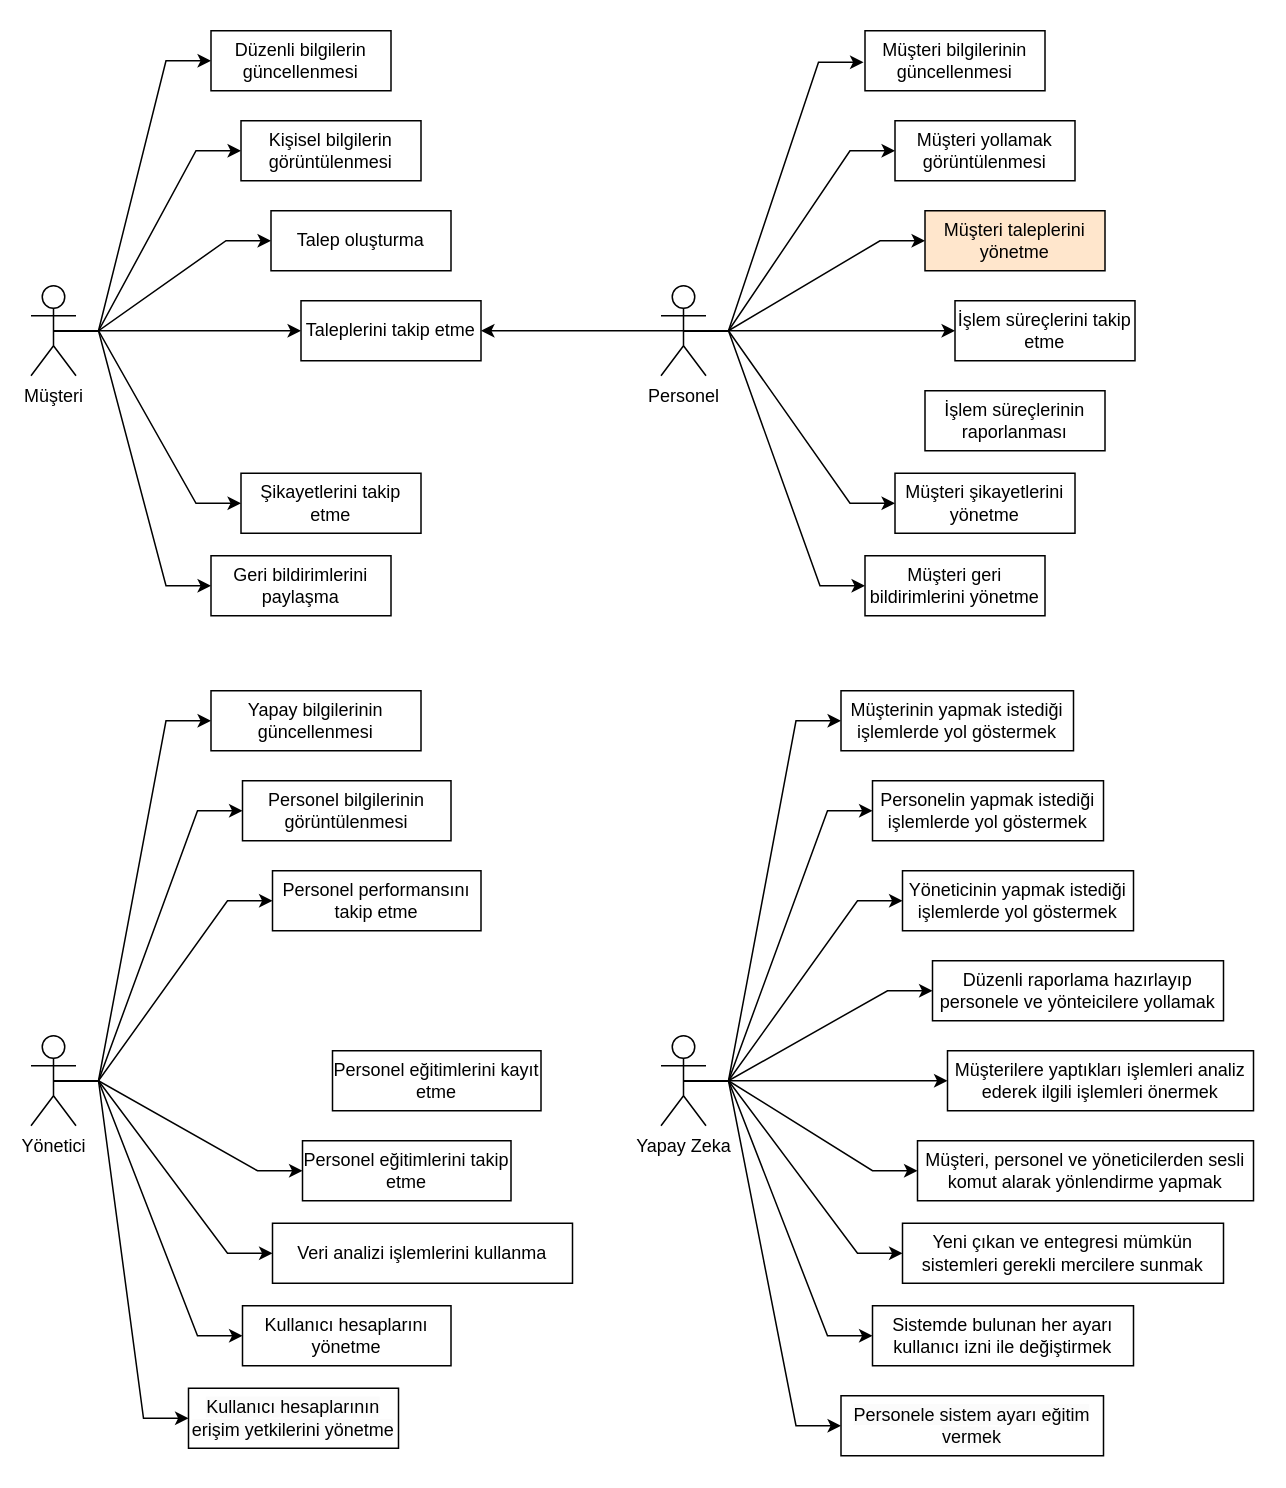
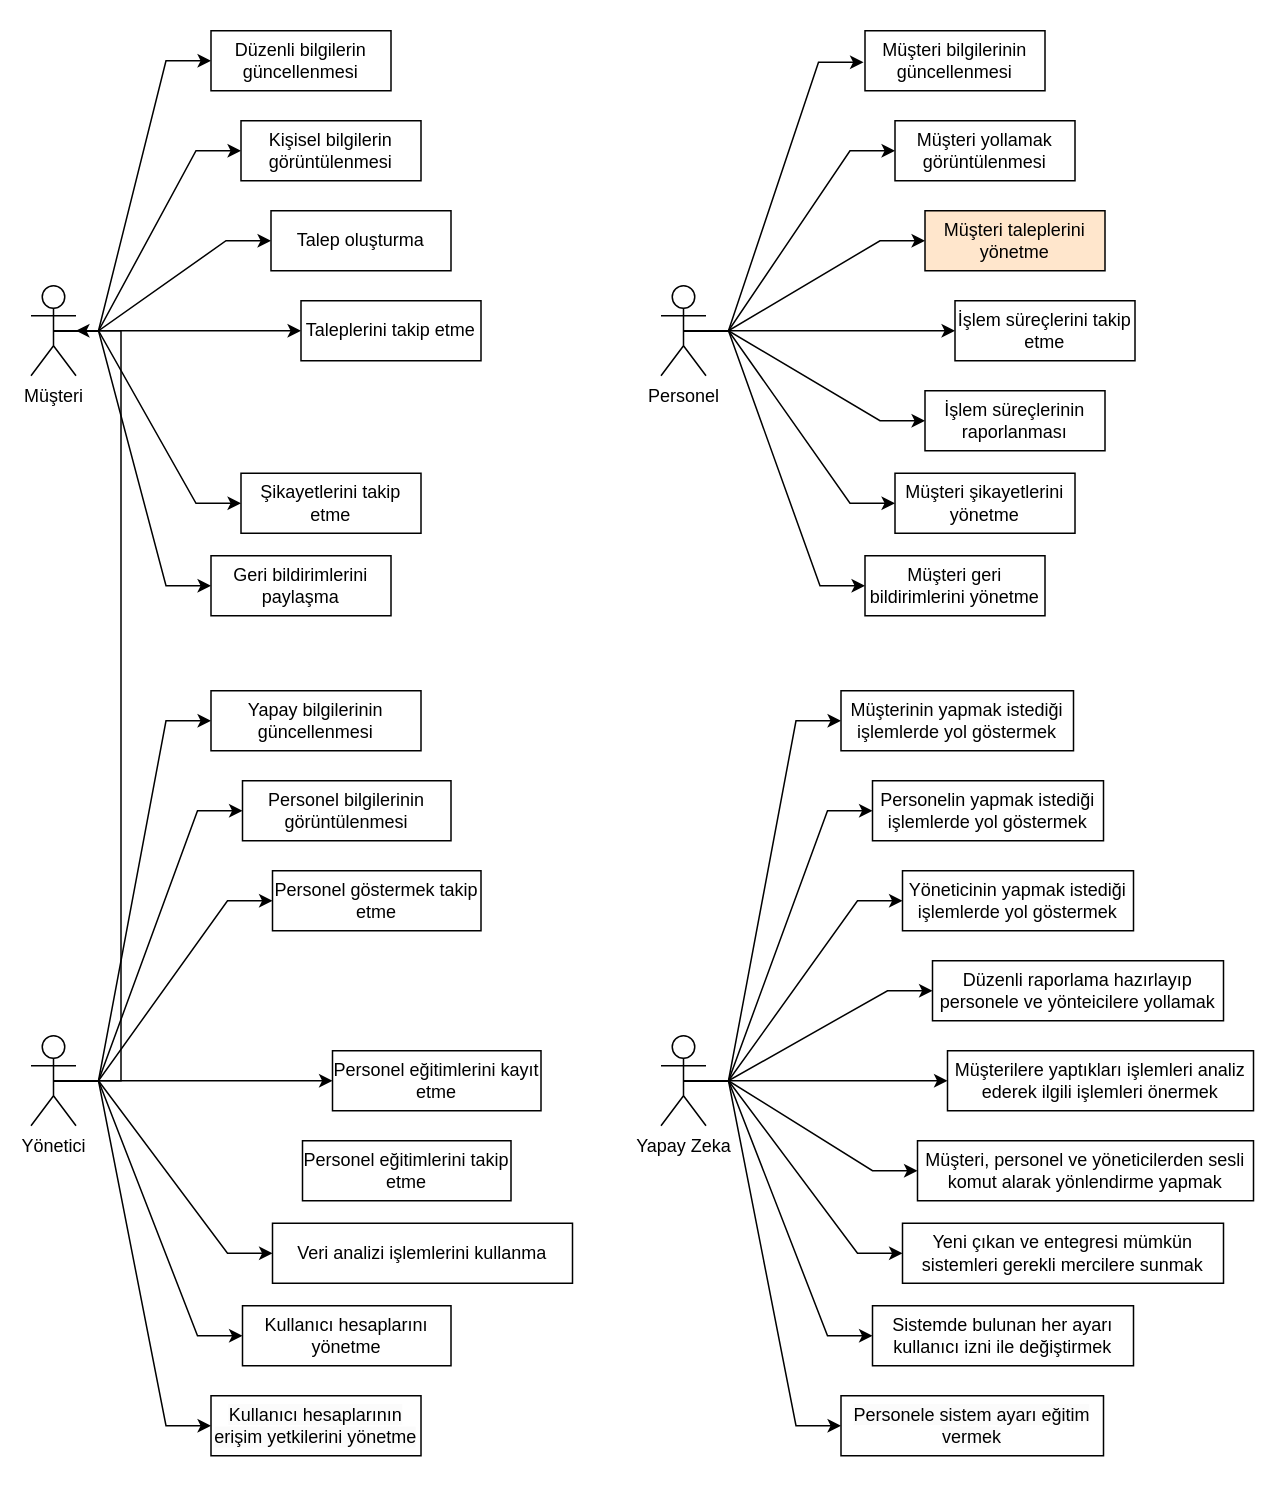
(586, 331) -> (822, 386)
(377, 901) -> (377, 901)
none -> (222, 1081)
(196, 1136) -> (121, 684)
(293, 1418) -> (316, 1426)
